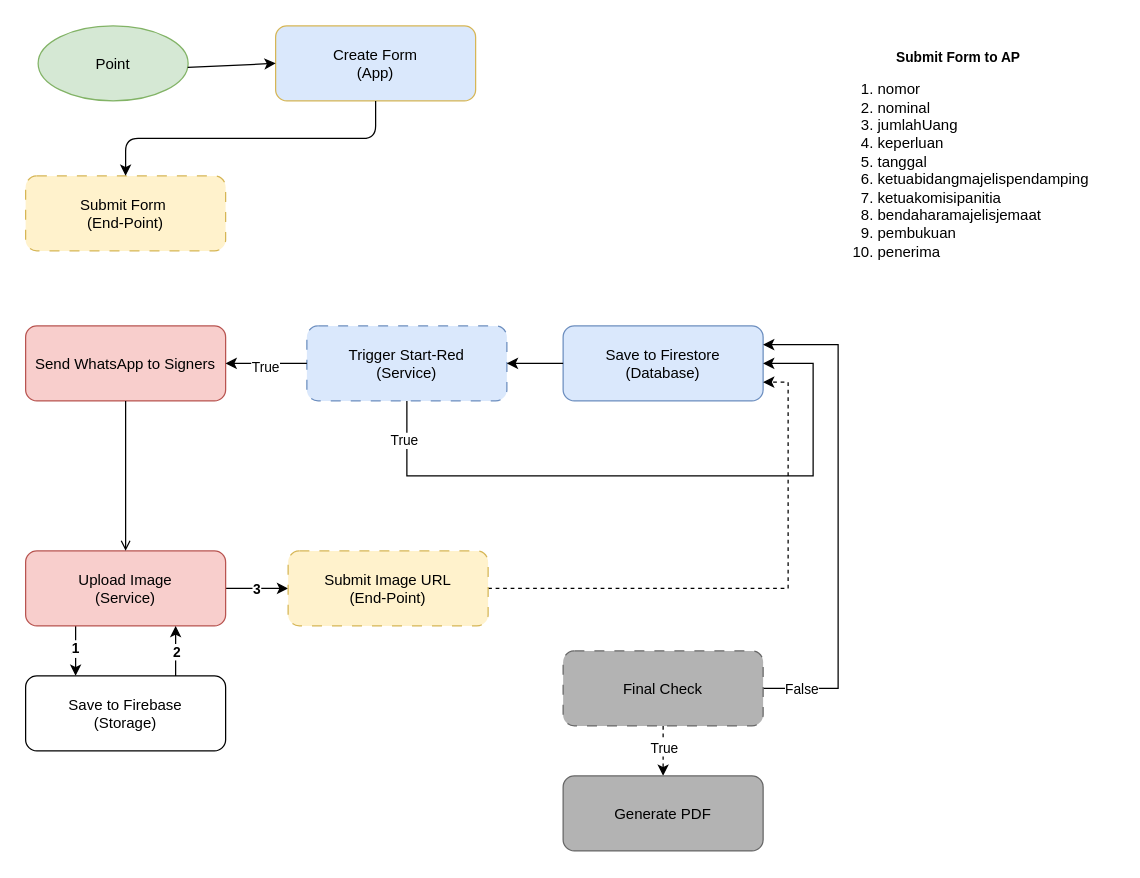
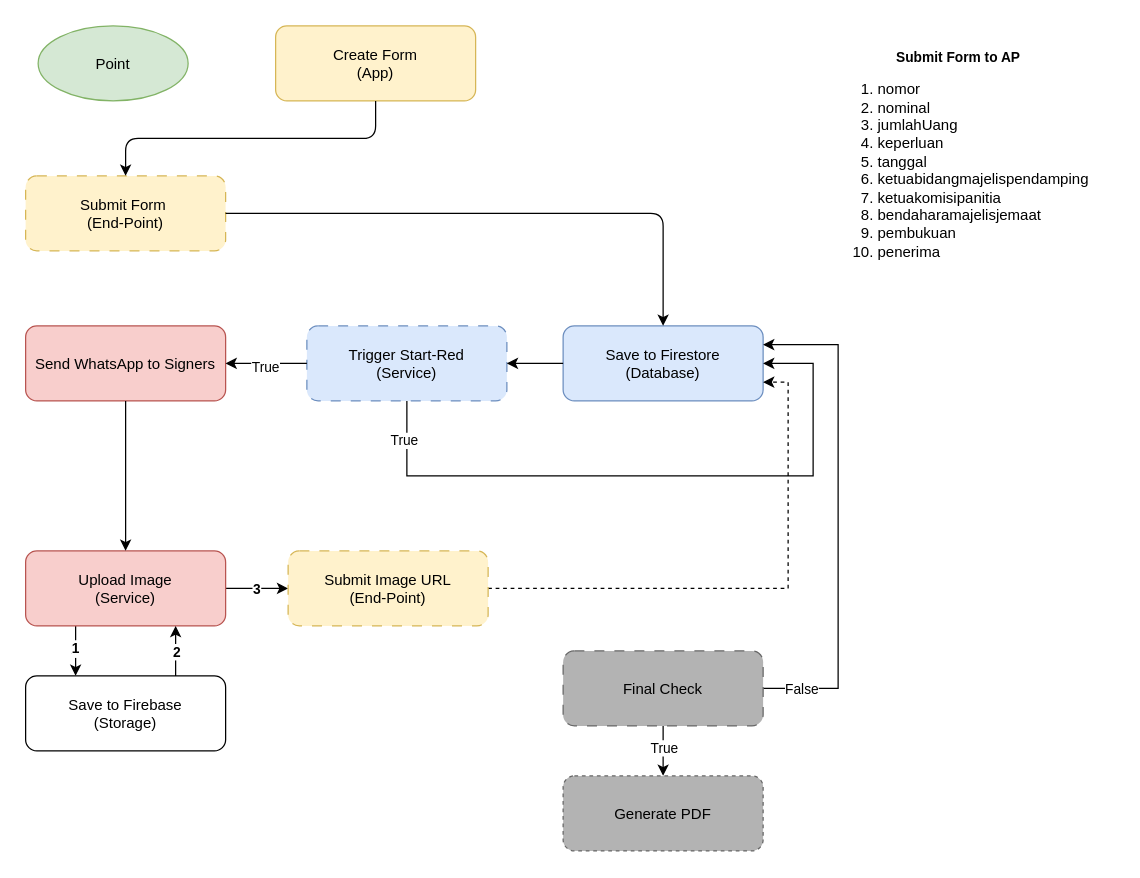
(376, 63) -> (376, 63)
(228, 65) -> (383, 211)
none -> (574, 213)
(126, 543) -> (126, 541)
(663, 734) -> (663, 734)
(663, 813) -> (663, 813)
